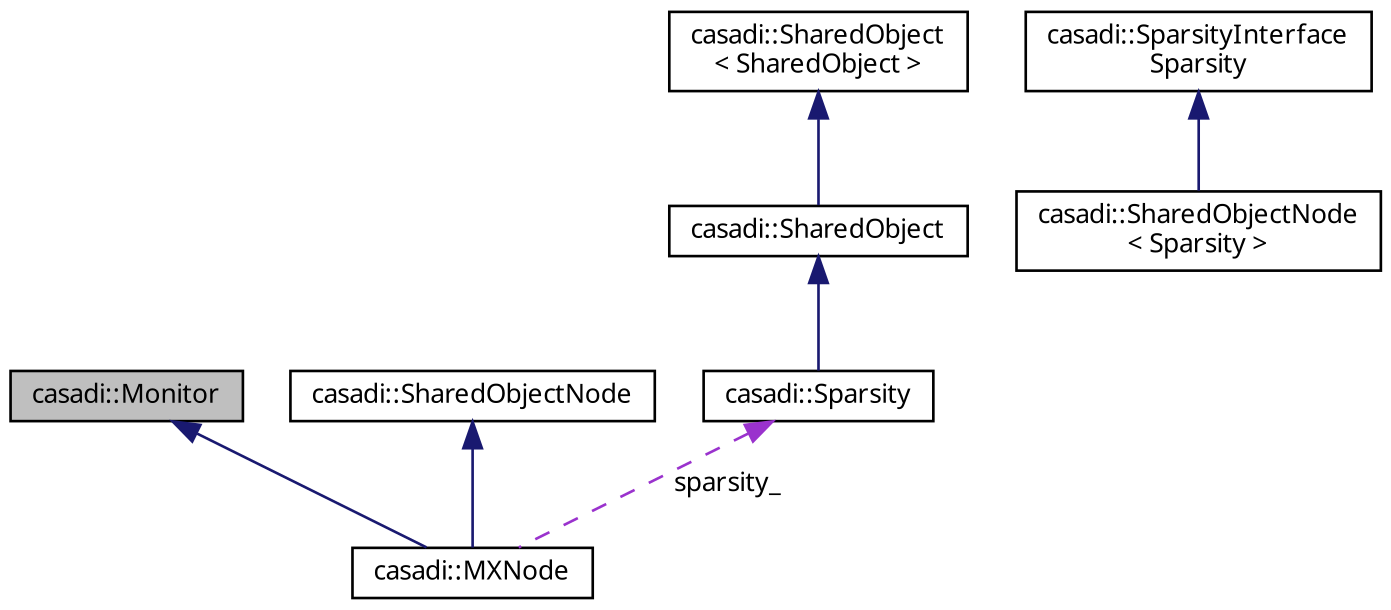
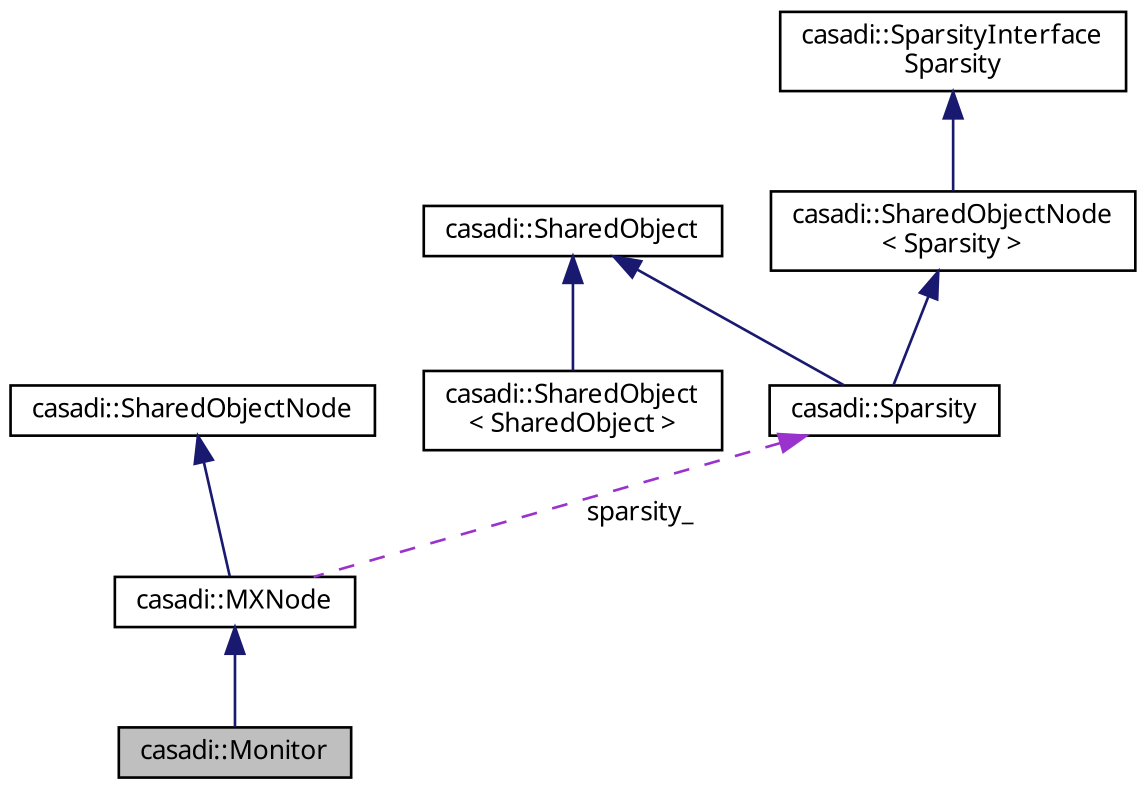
(818, 162) -> (573, 327)
none -> (911, 341)
(312, 491) -> (235, 691)
